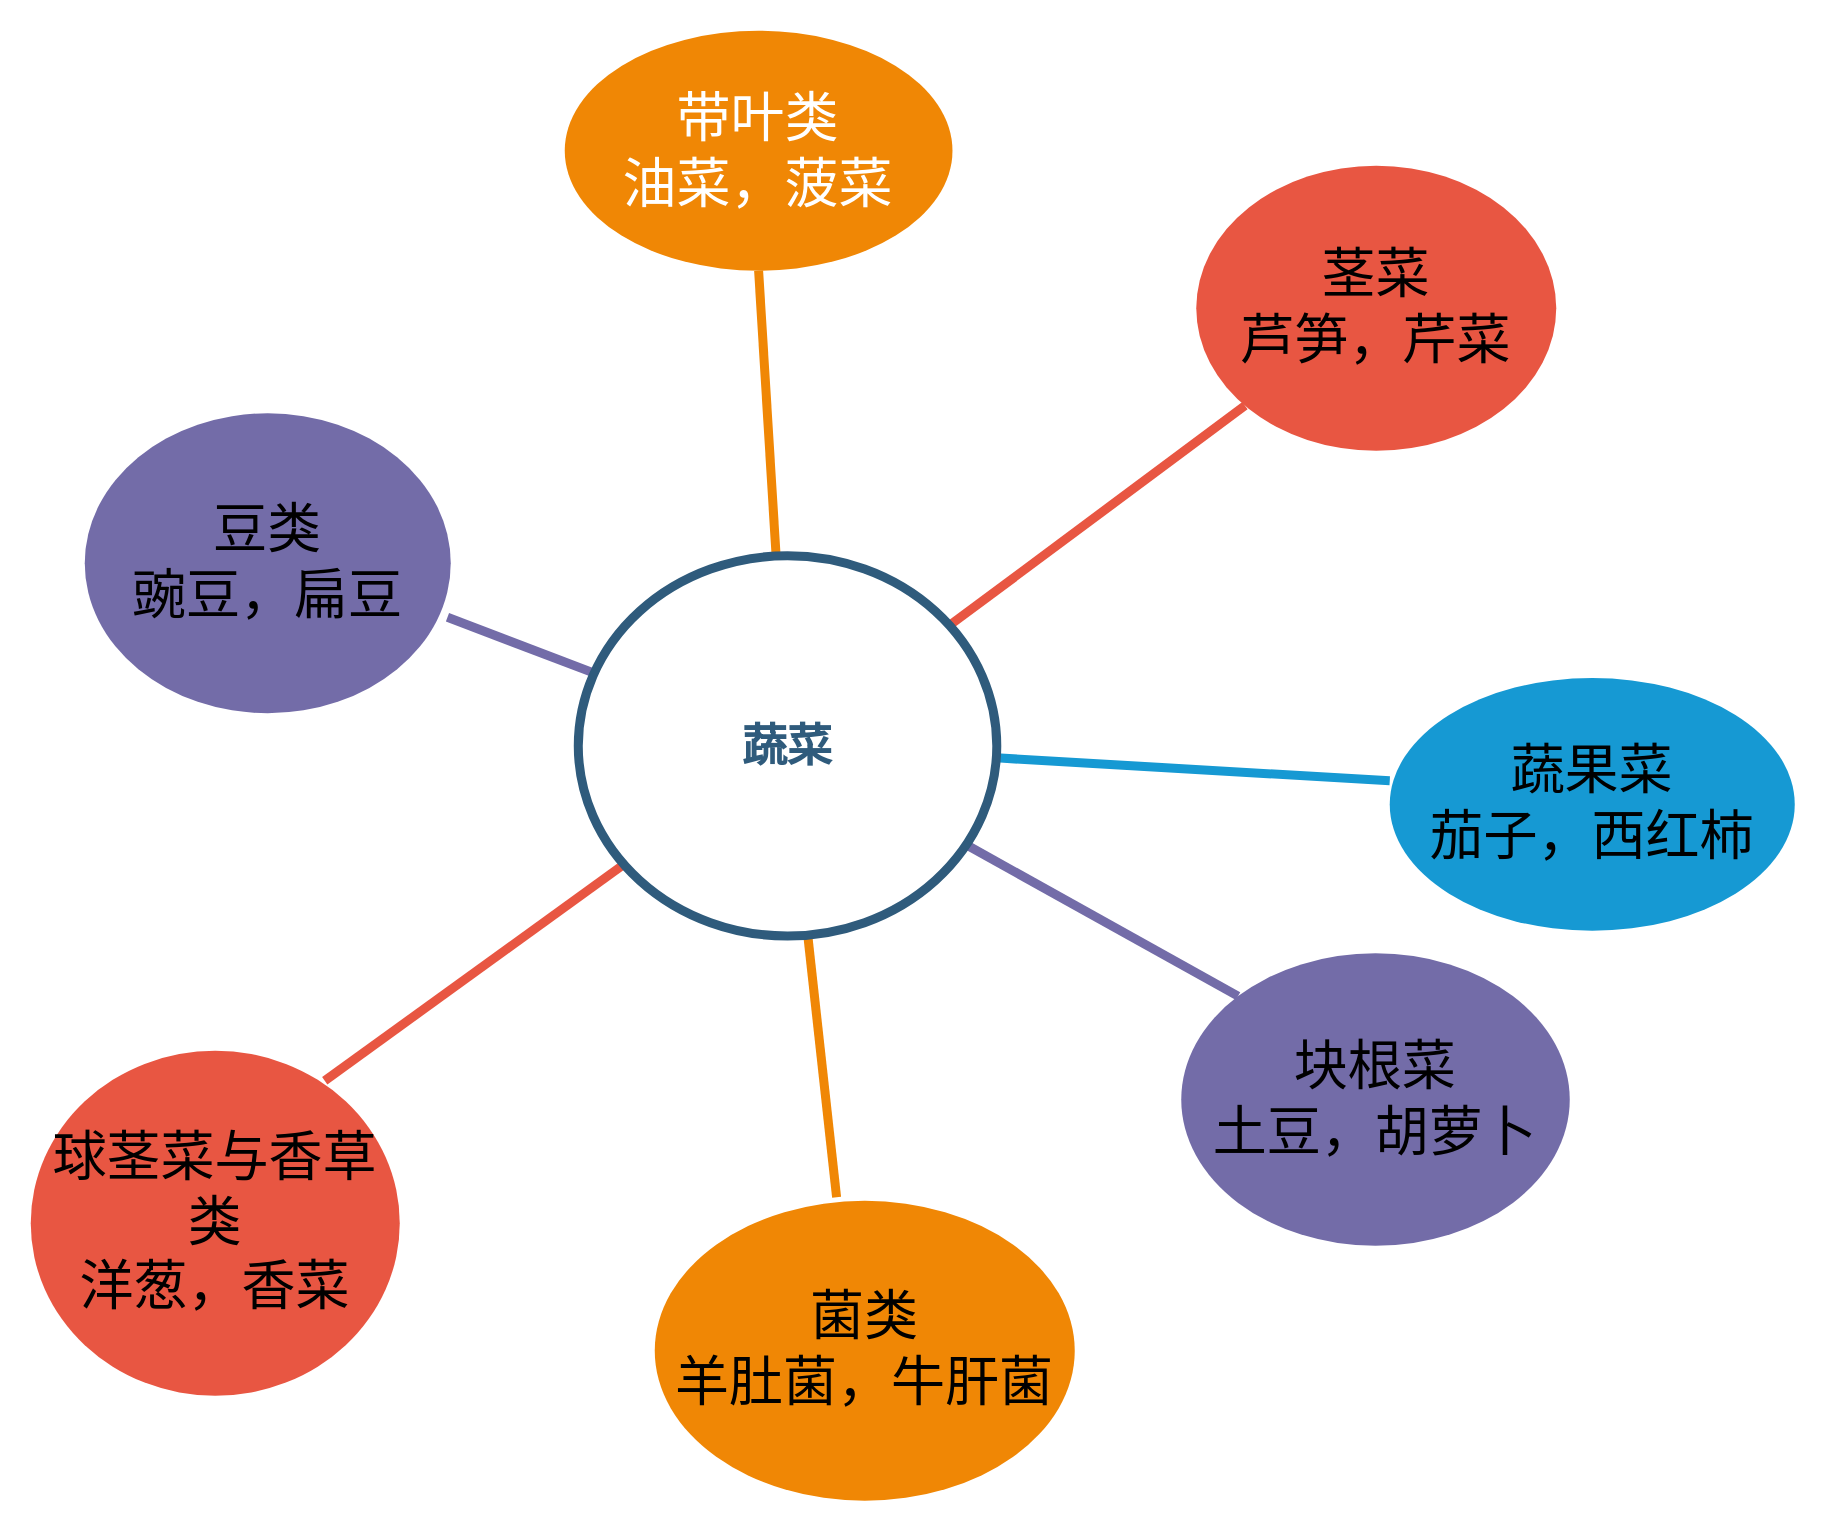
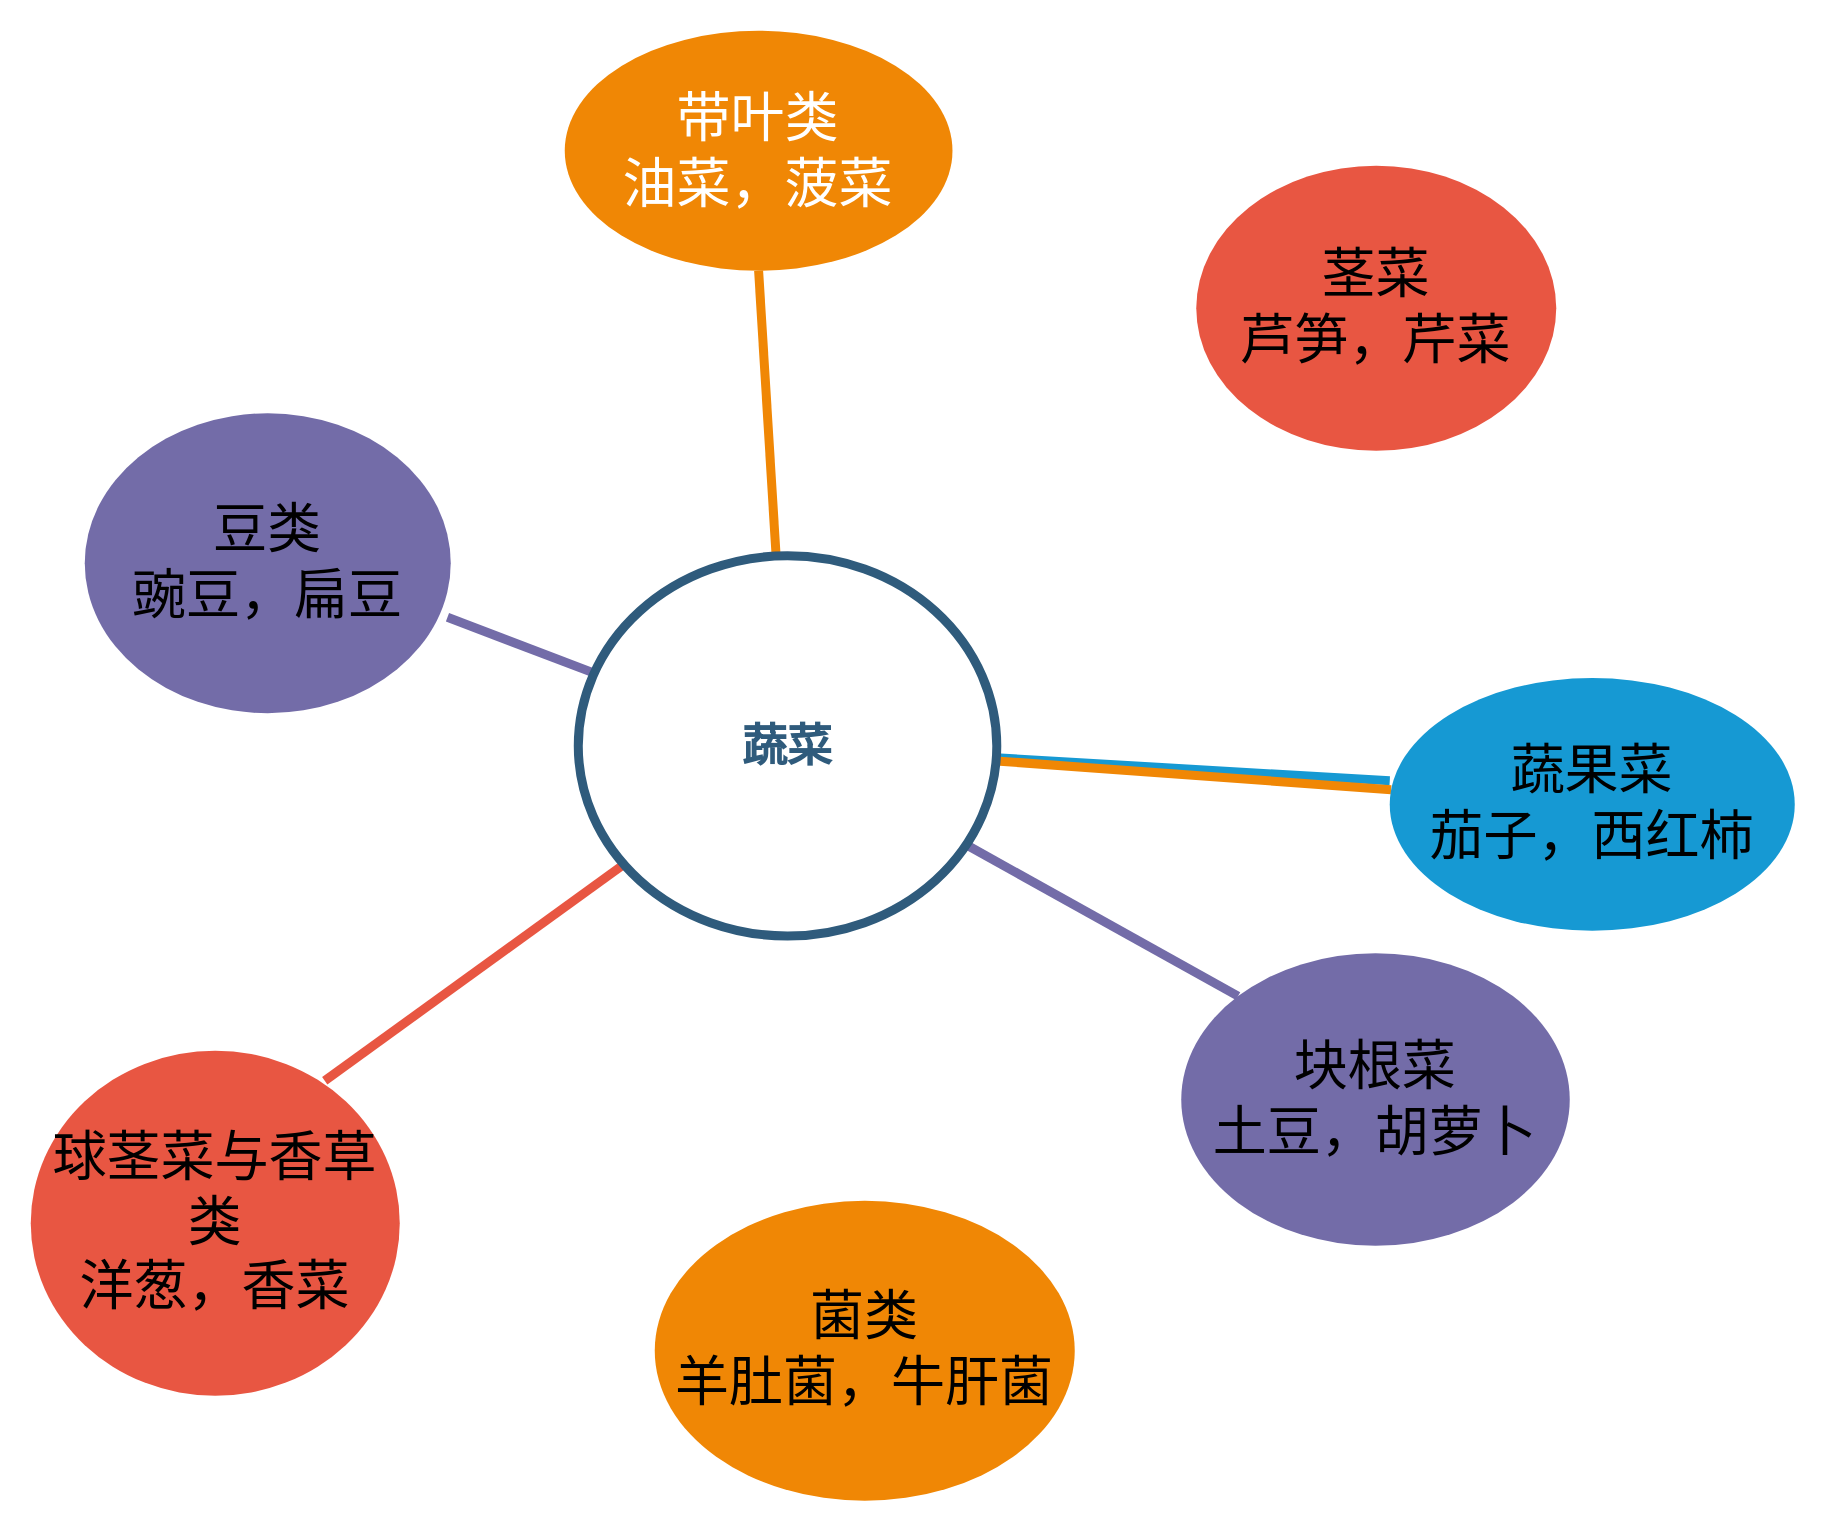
(1098, 515) -> none
(822, 1067) -> (1195, 775)
